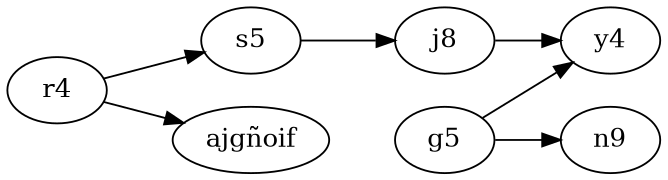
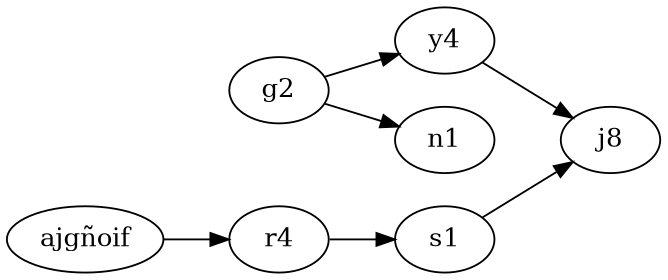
(251, 41) -> (445, 239)
(519, 41) -> (520, 85)
(135, 110) -> (187, 239)
(445, 140) -> (279, 90)
(610, 140) -> (445, 140)
